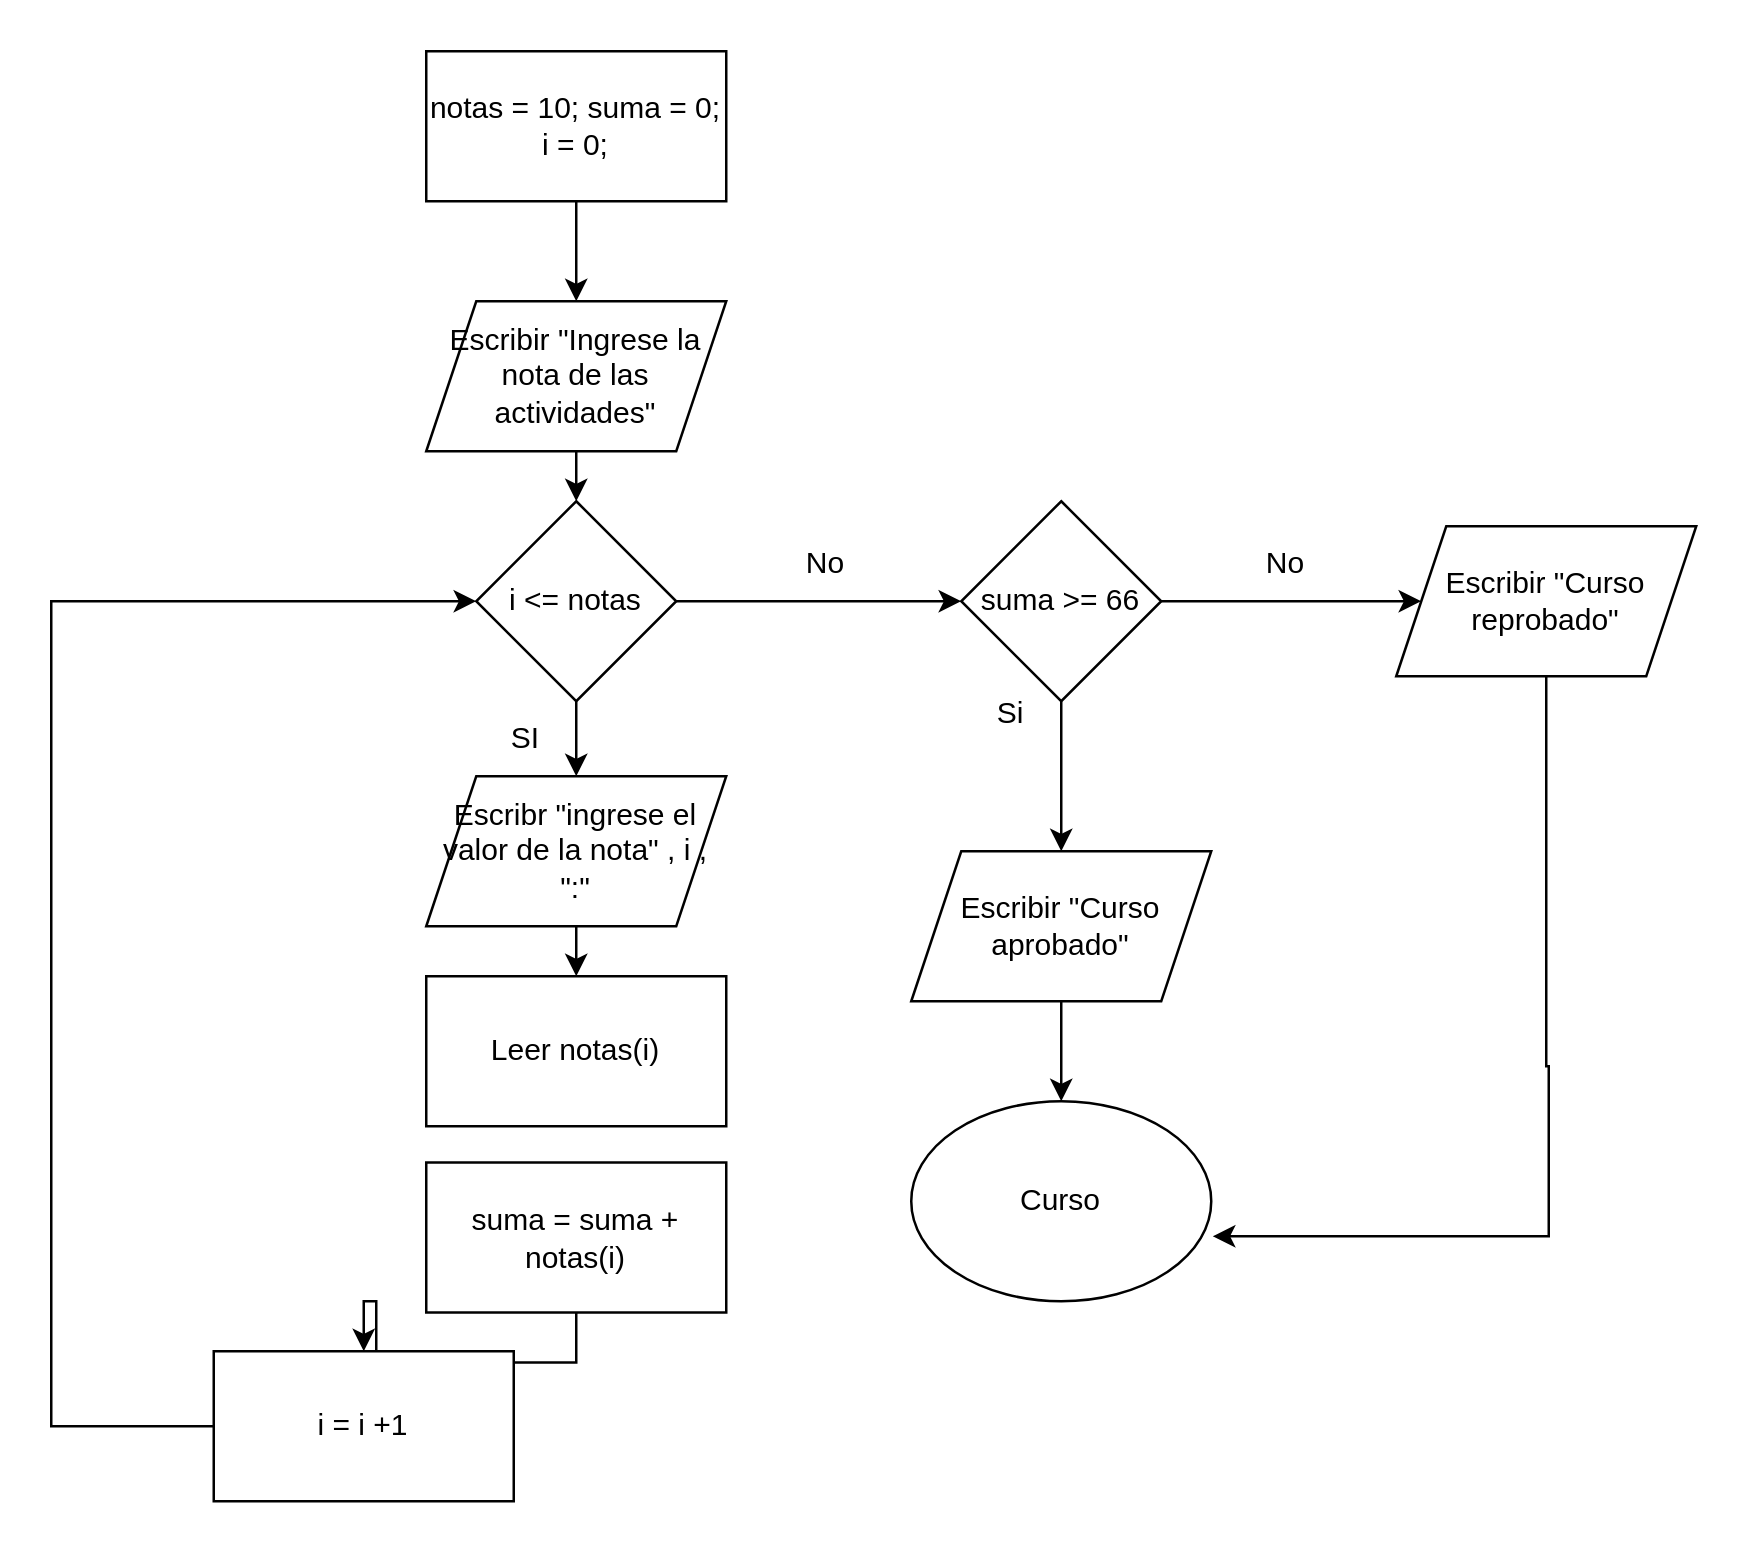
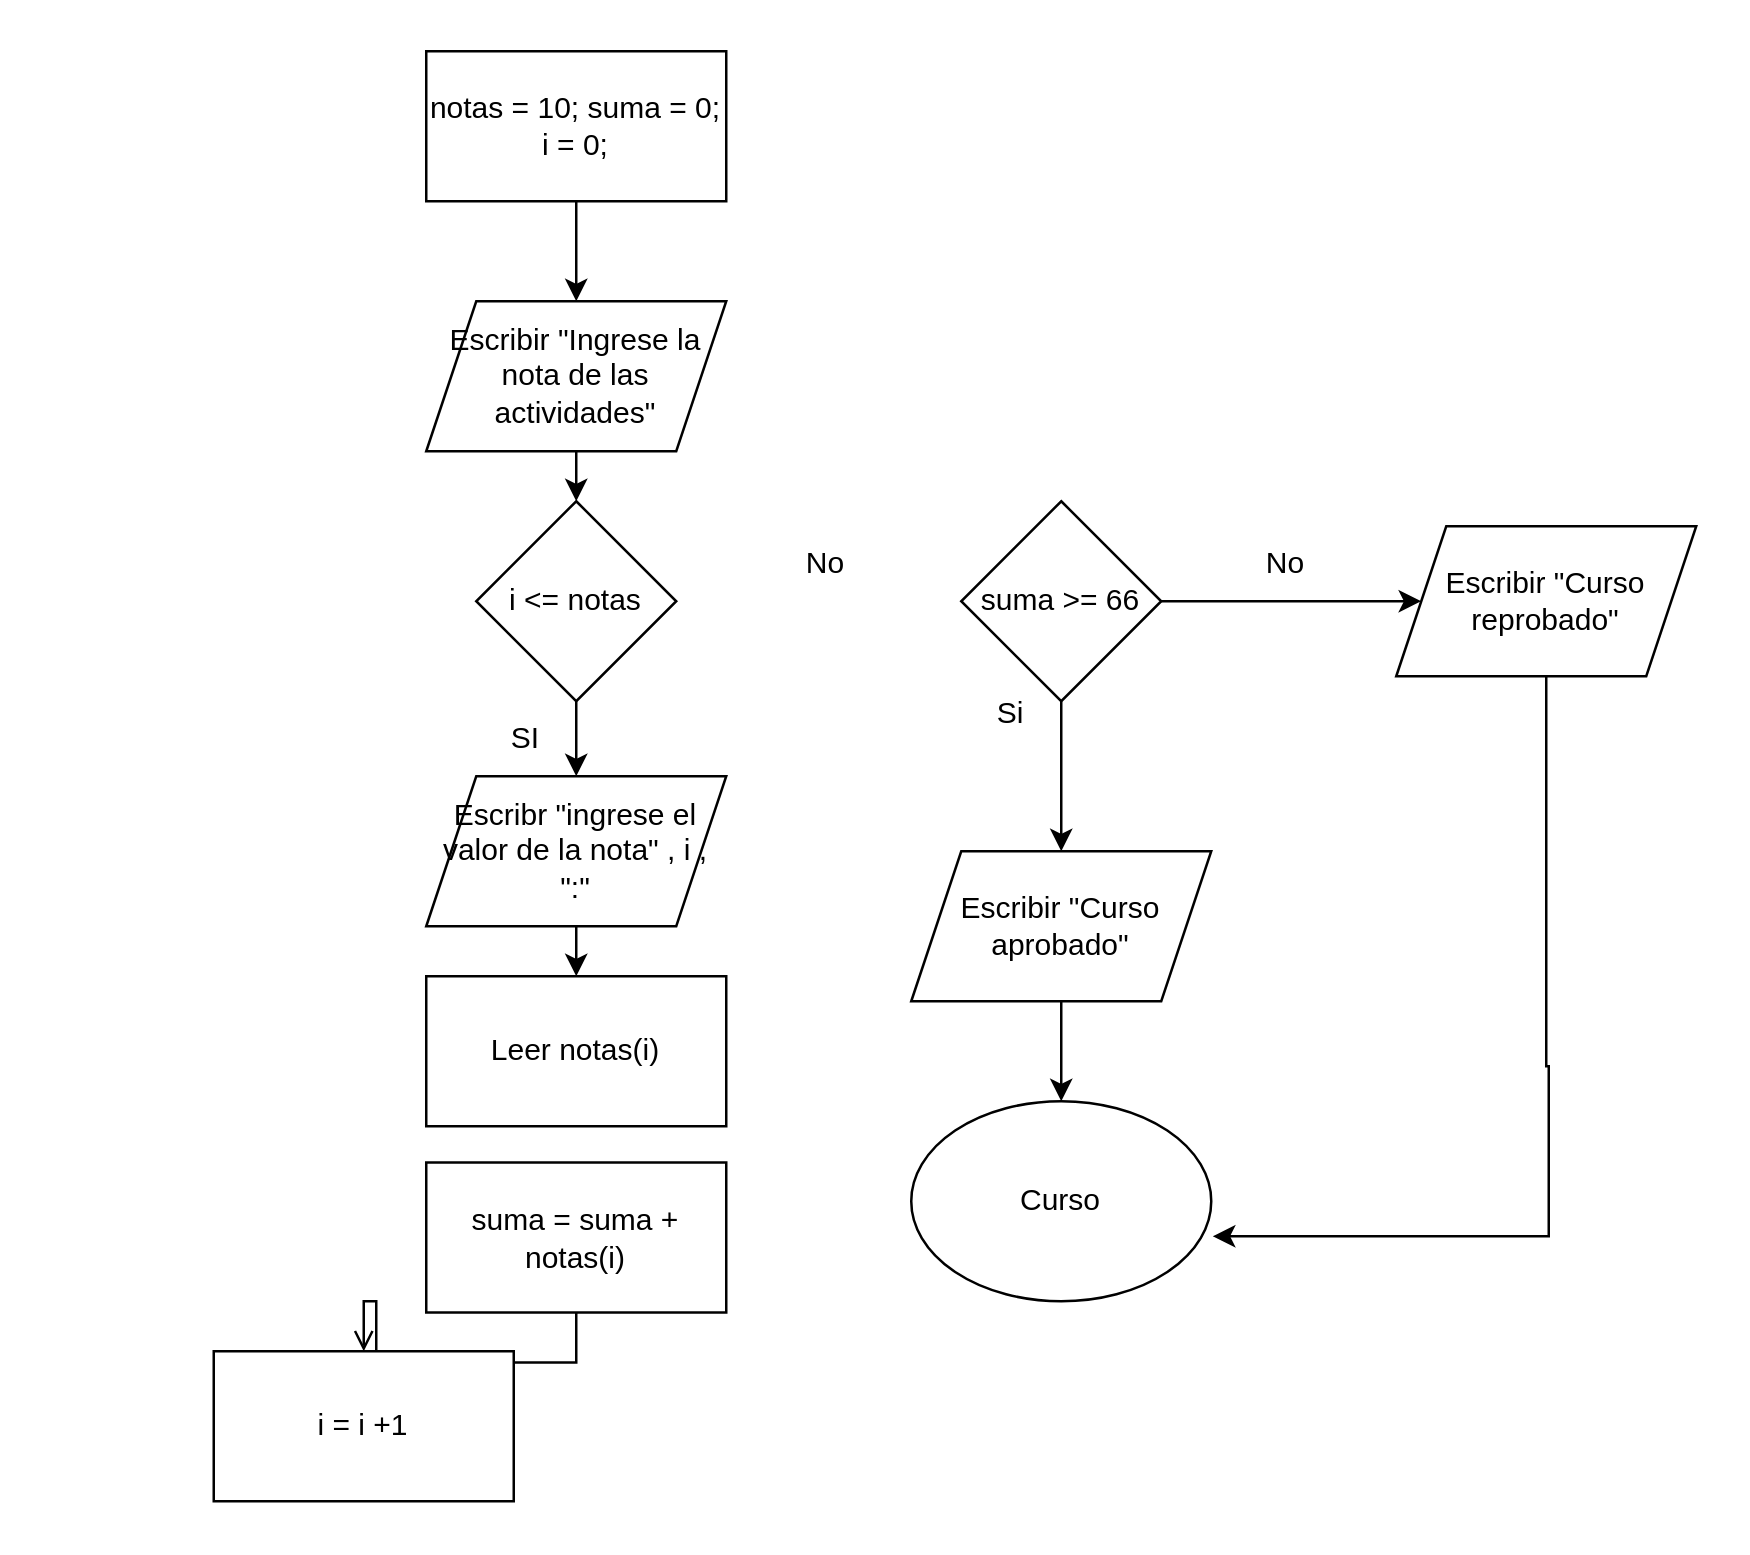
(810, 601) -> none
(51, 890) -> none
(364, 1333) -> (364, 1337)
